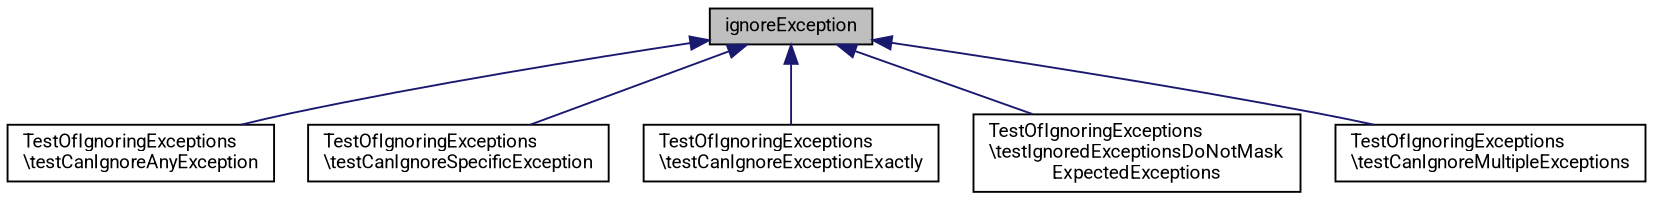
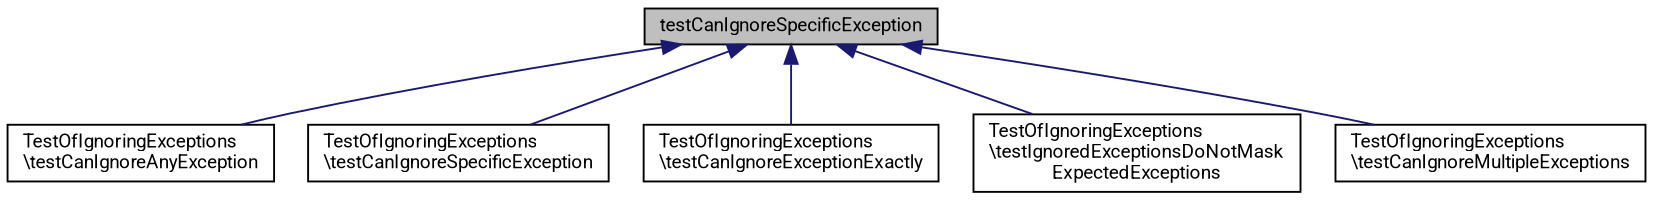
(791, 26) -> (791, 26)
